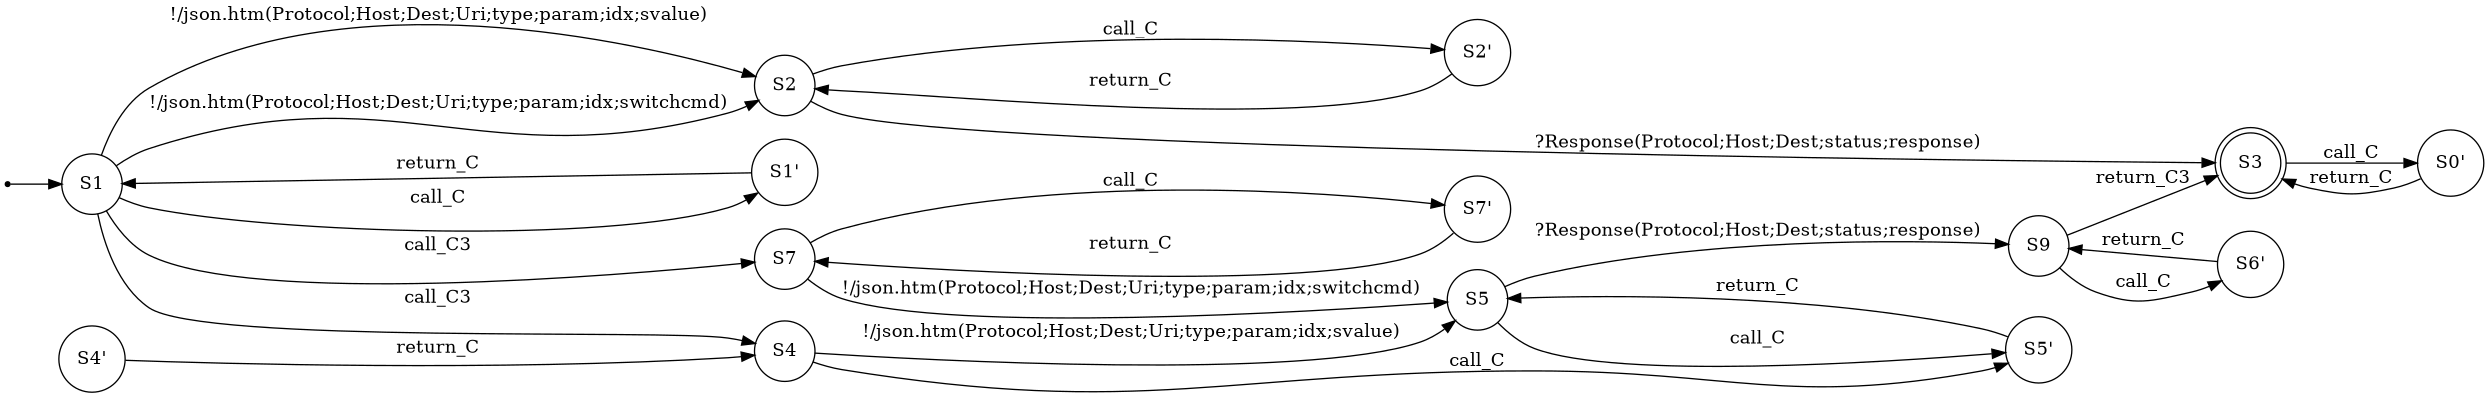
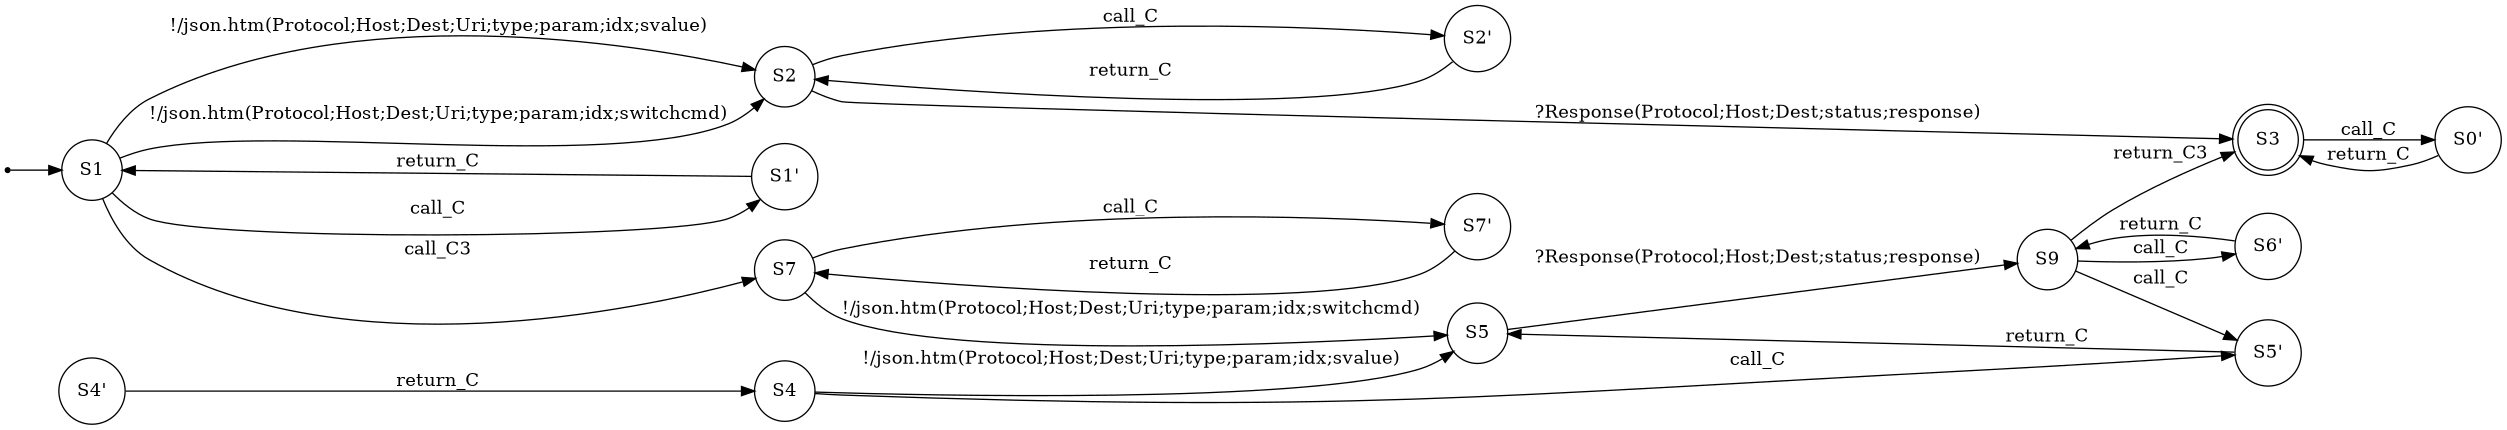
(390, 332) -> none
(1740, 366) -> (2150, 303)
